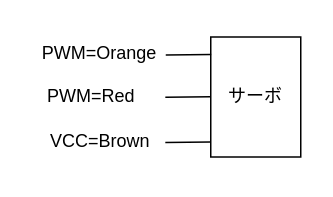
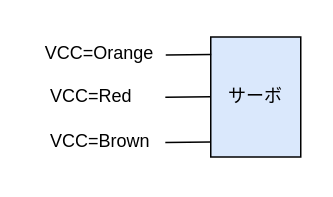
(100, 53) -> (100, 53)
(92, 97) -> (92, 97)
(256, 97) -> (256, 97)
